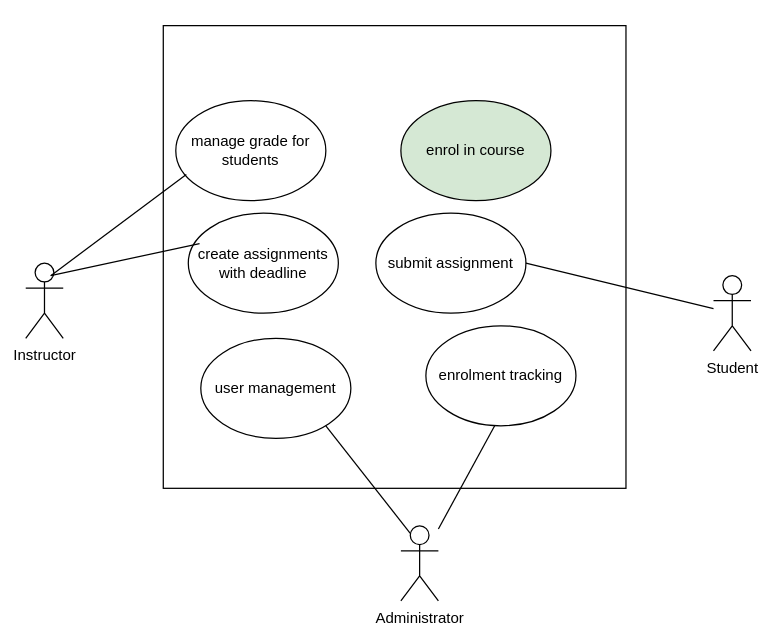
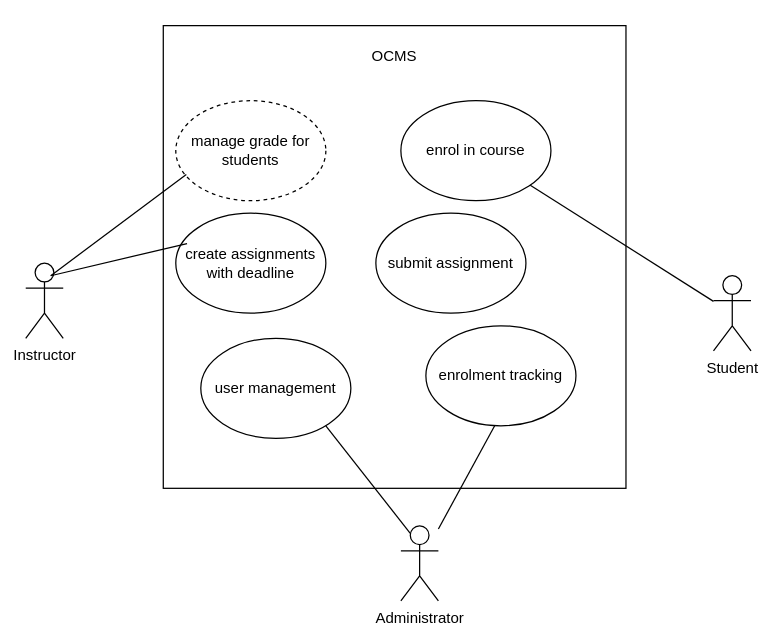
none -> (394, 57)
(251, 151) -> (251, 151)
(476, 151) -> (476, 151)
(263, 263) -> (251, 263)
(619, 286) -> (622, 243)
